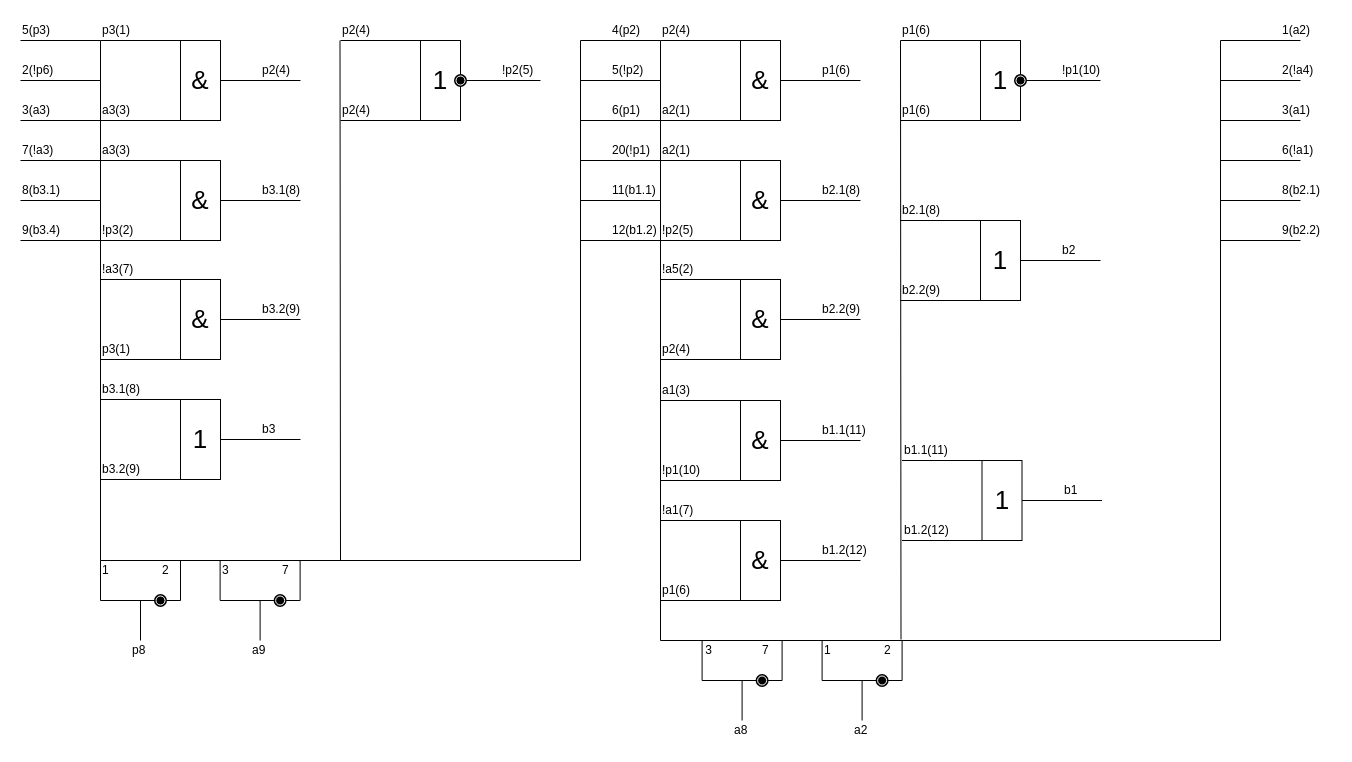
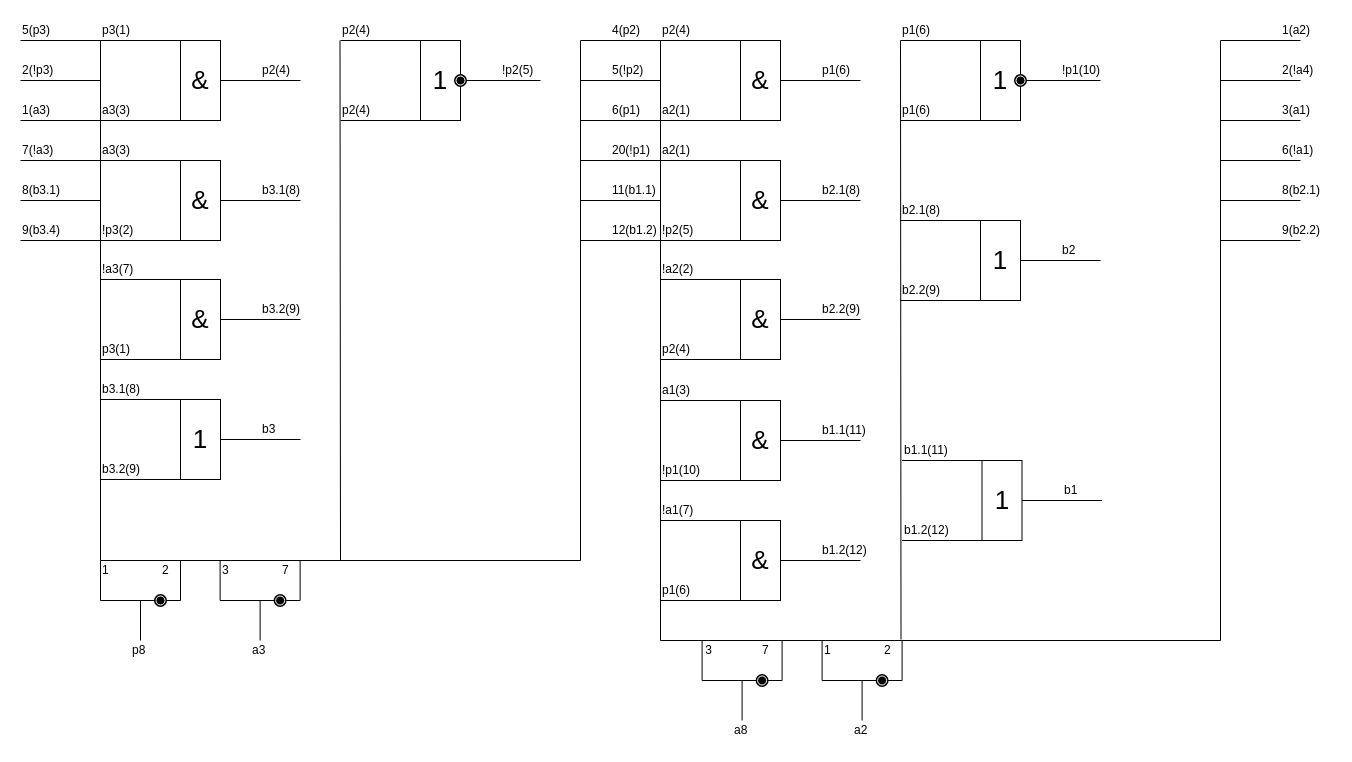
(41, 71) -> (41, 71)
(39, 111) -> (39, 111)
(681, 270) -> (681, 270)
(259, 651) -> (259, 651)
